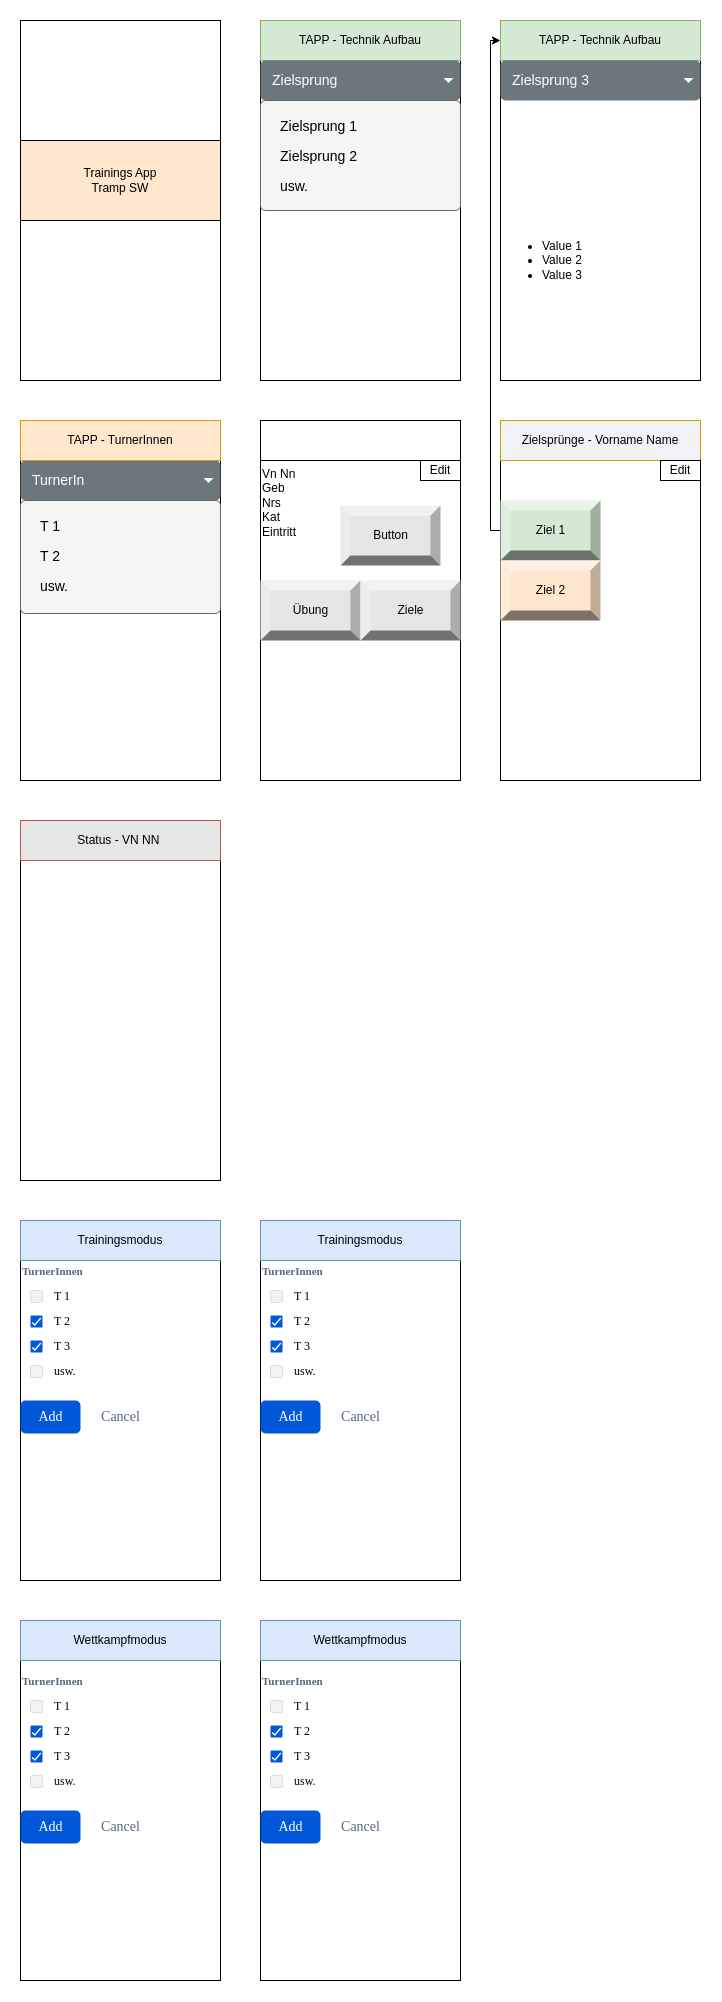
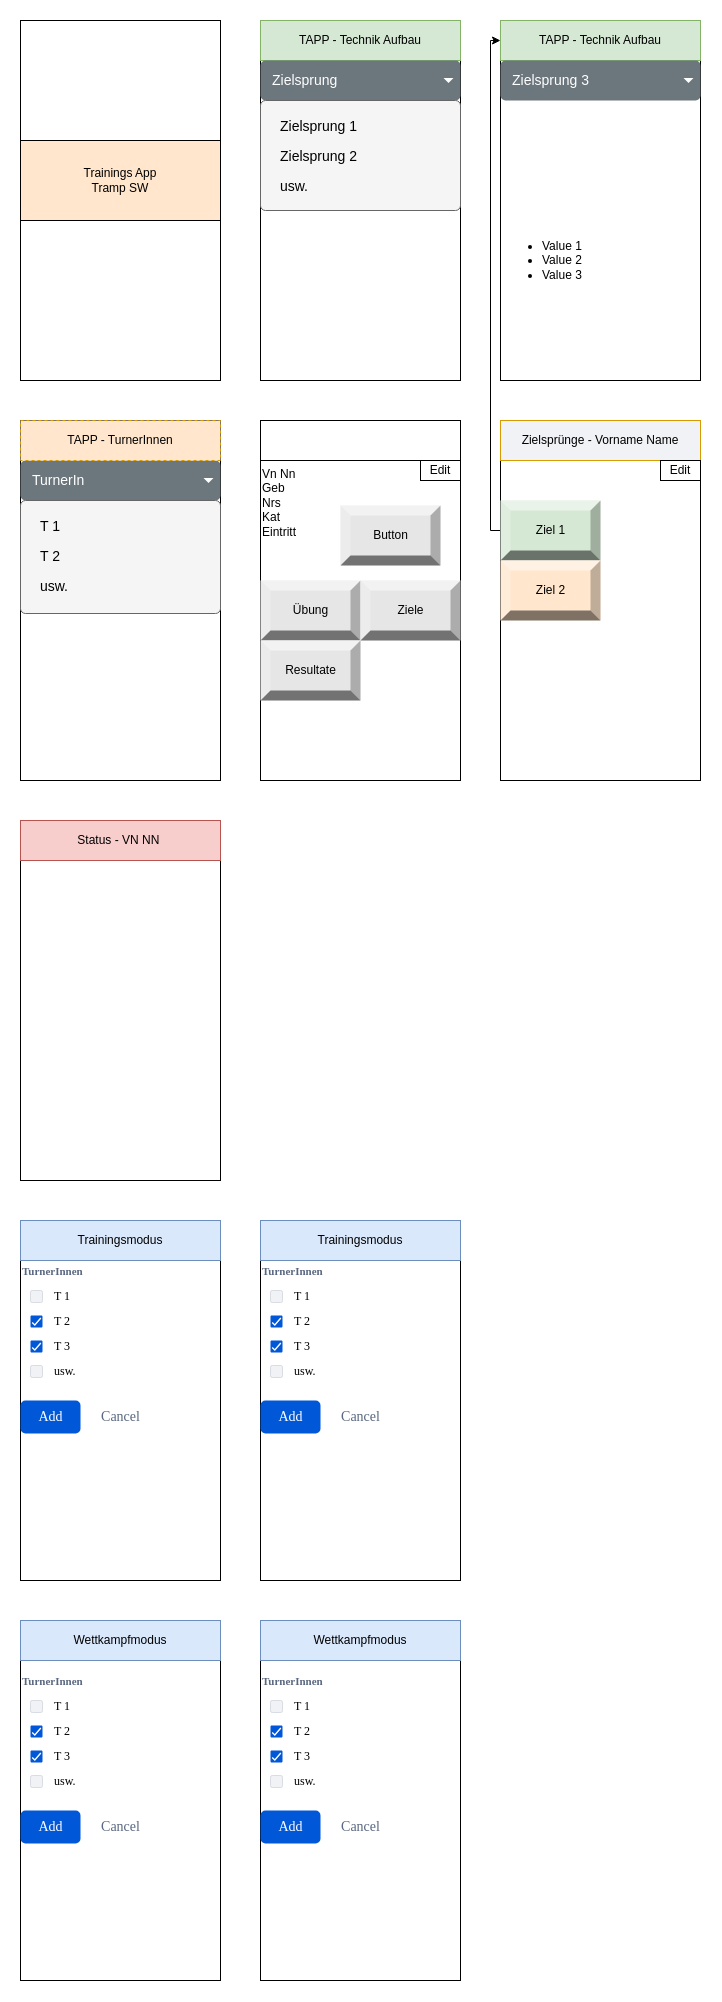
(121, 441) -> (121, 441)
none -> (311, 671)
(121, 841) -> (121, 841)
